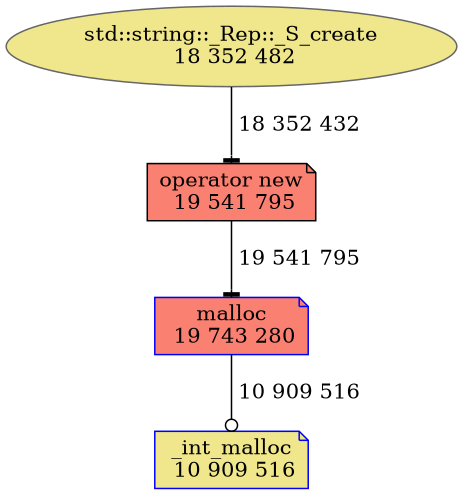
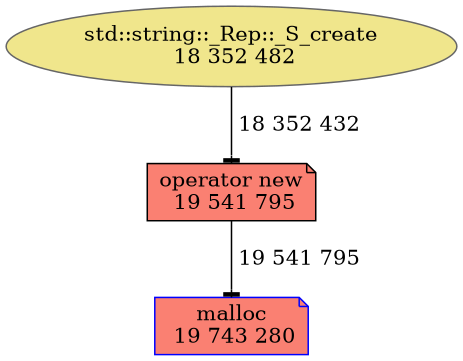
(232, 460) -> none
